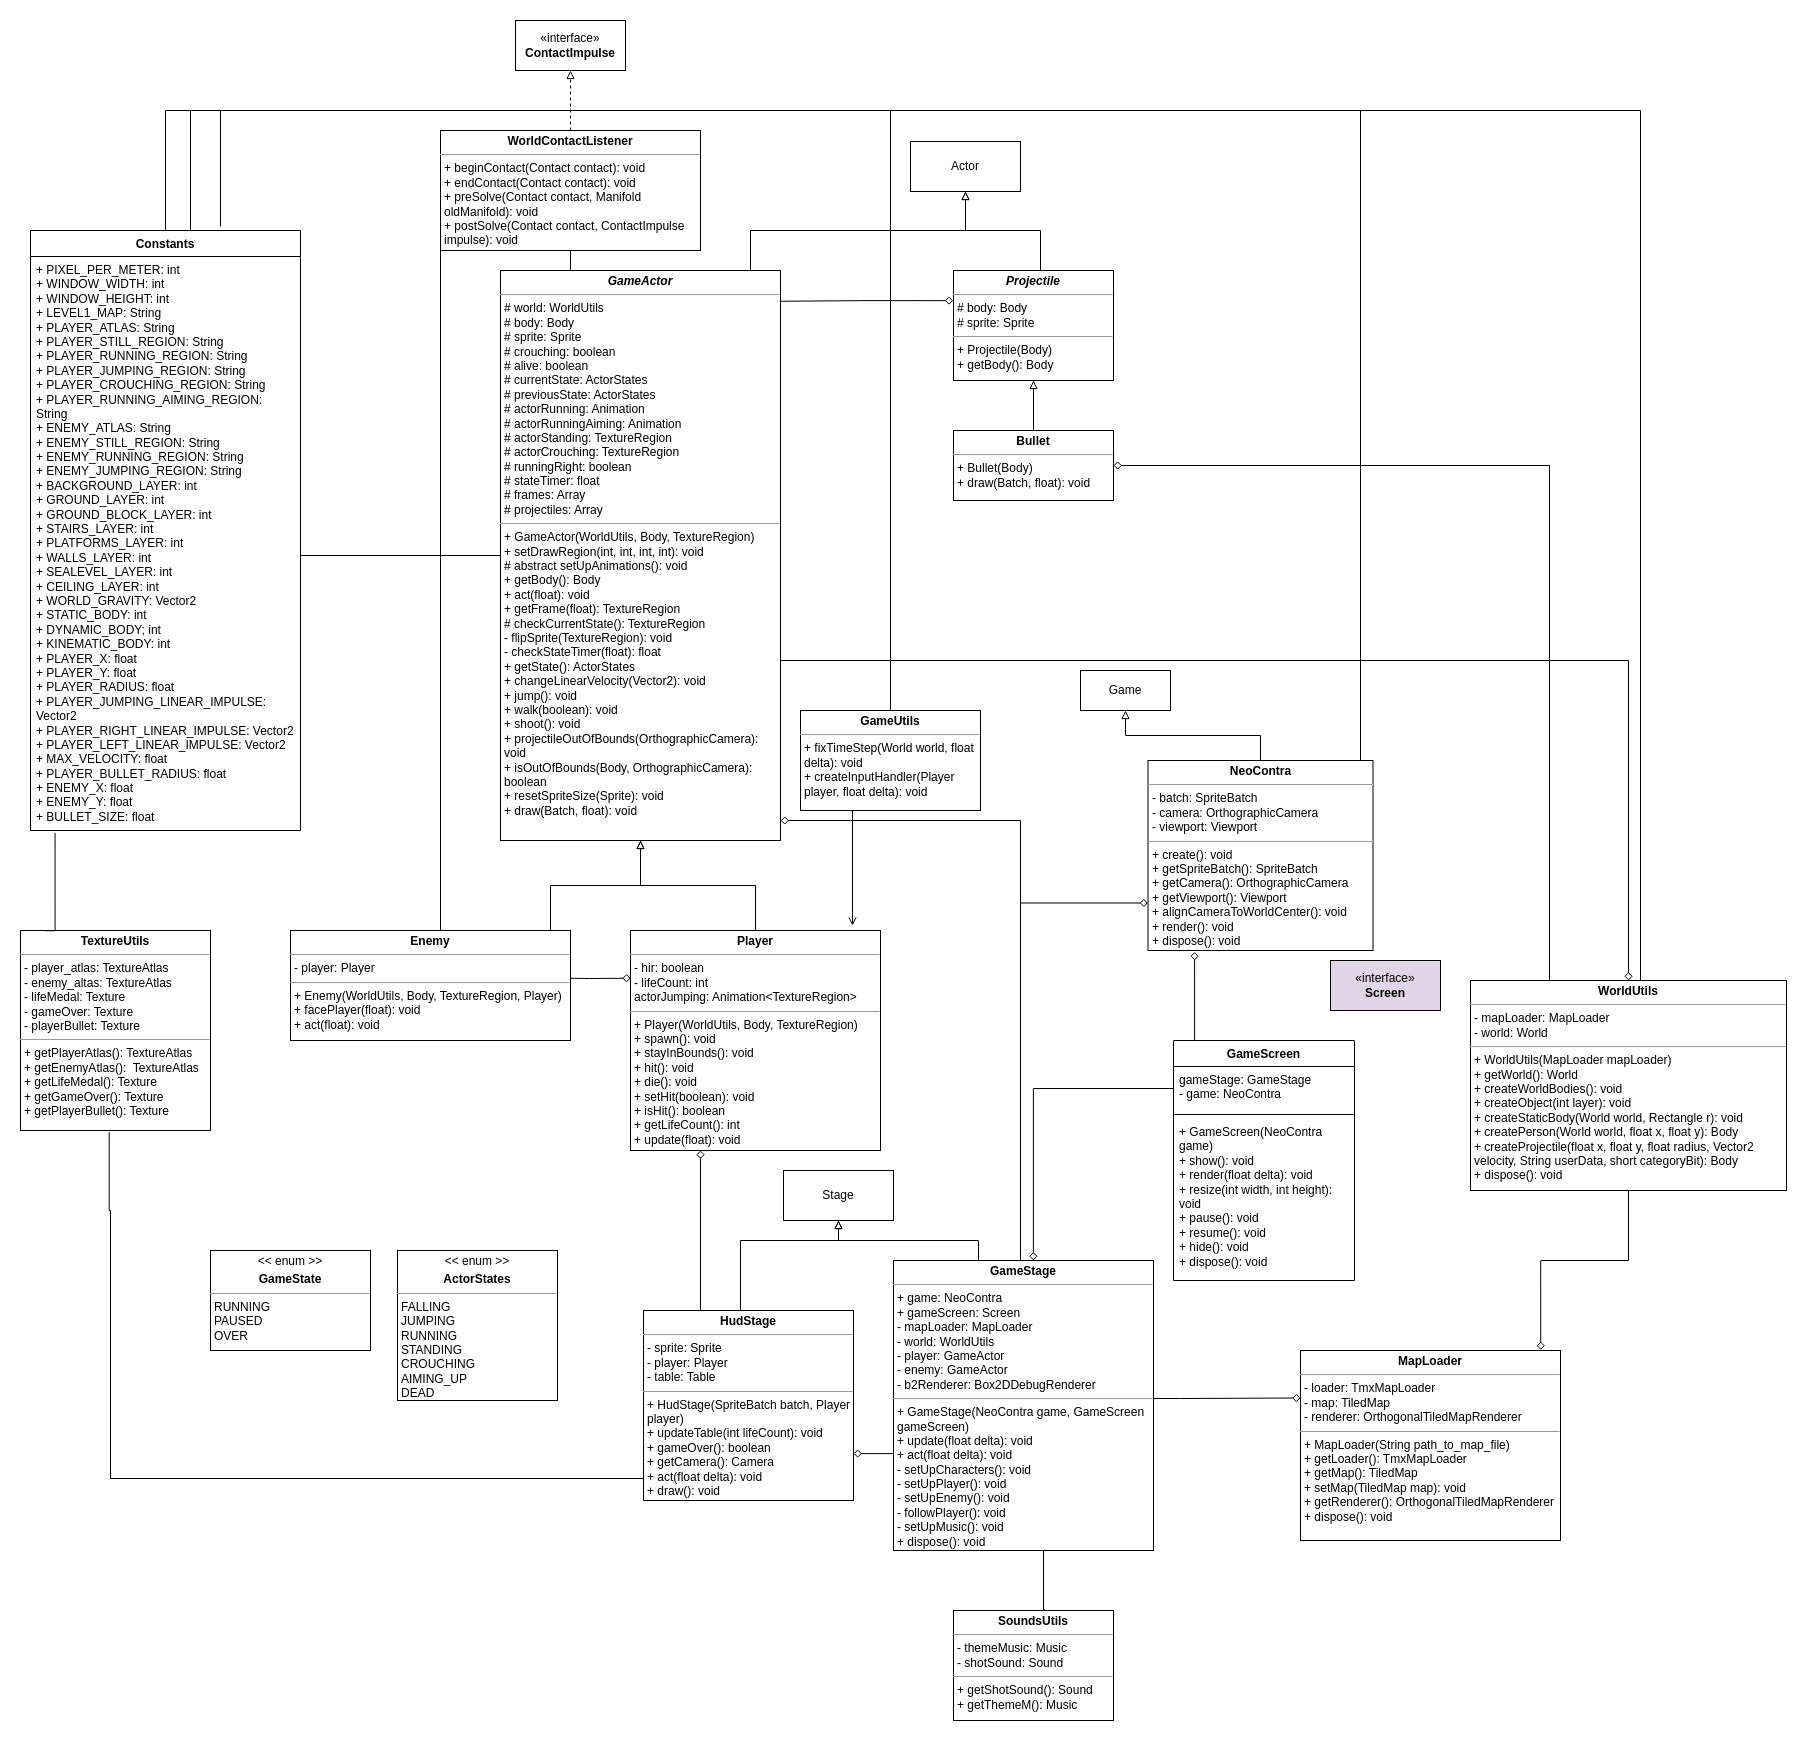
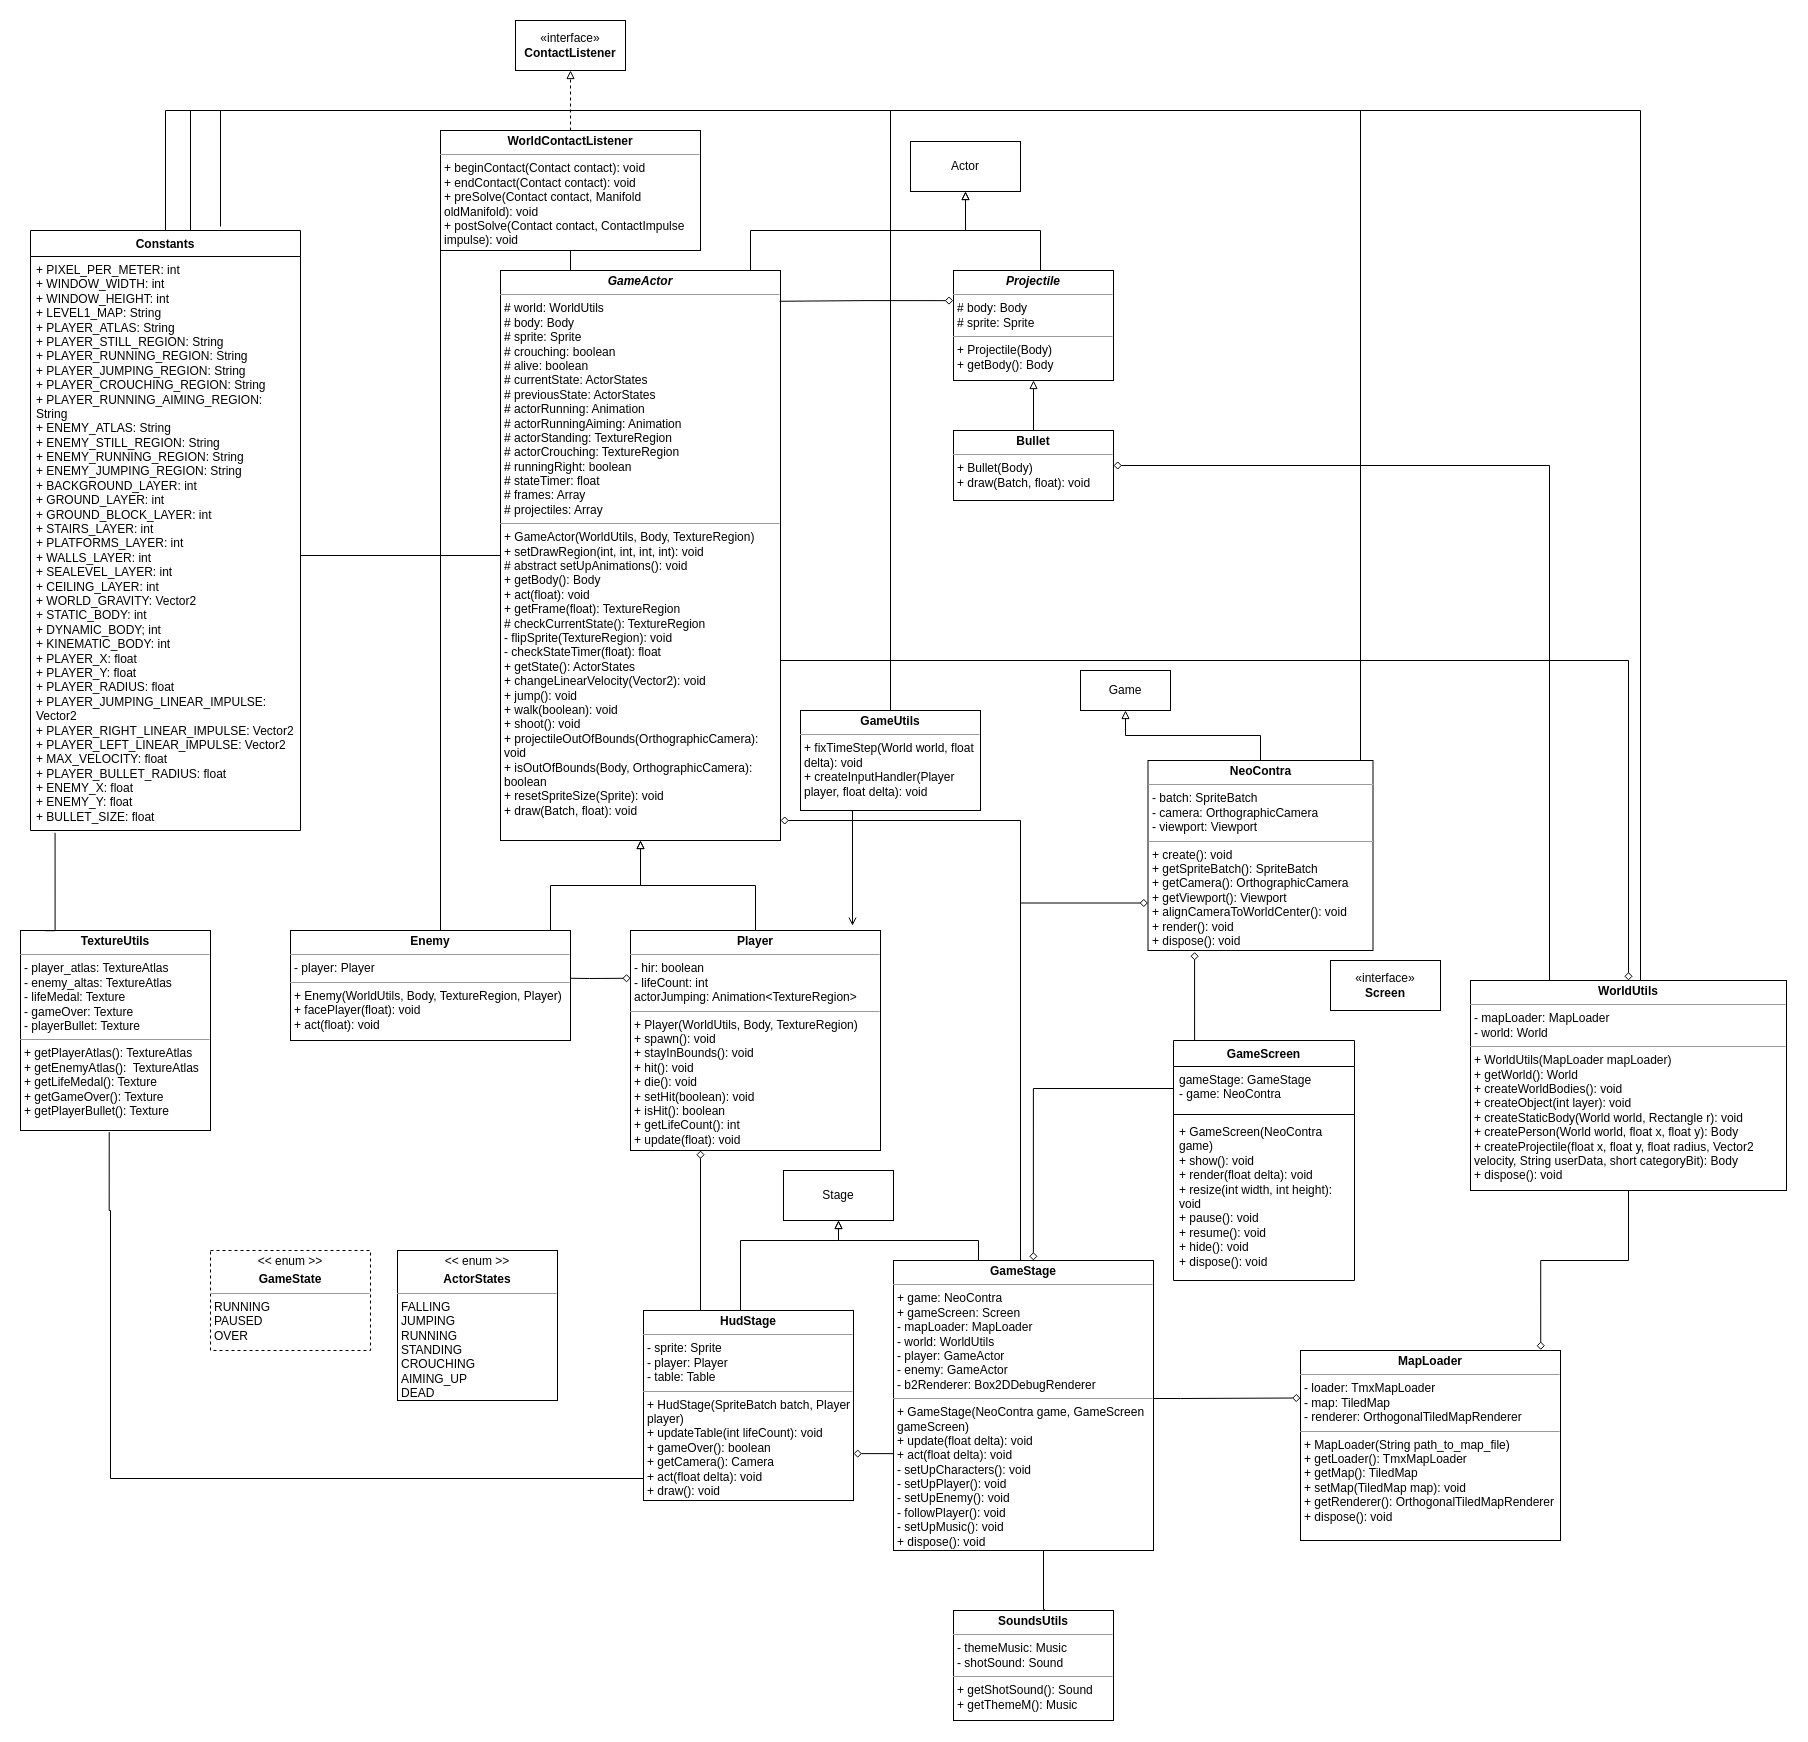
(571, 46) -> (571, 46)
(1386, 986) -> (1386, 986)
(291, 1301) -> (291, 1301)
